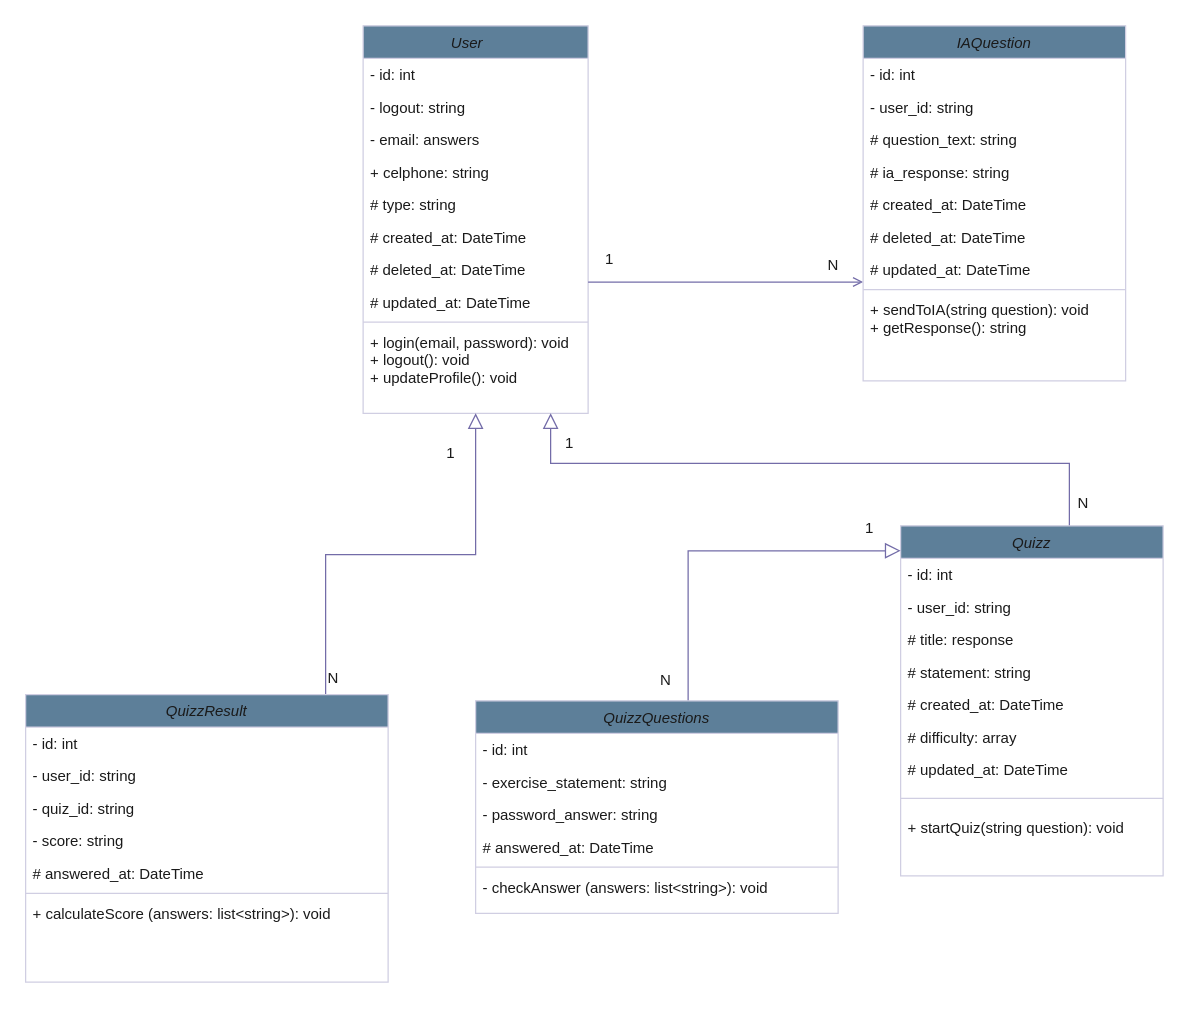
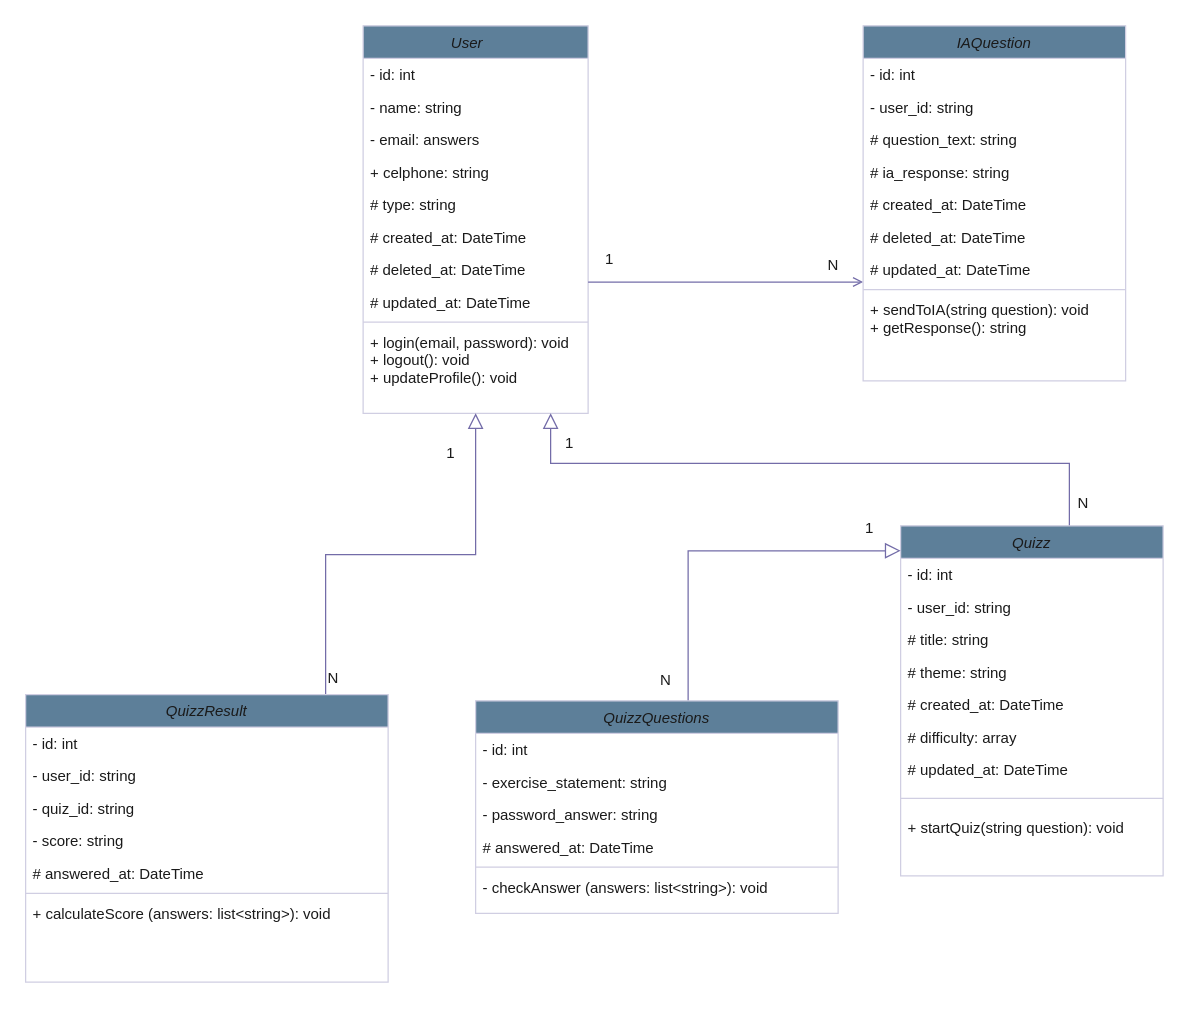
(427, 108) -> (421, 108)
(969, 640) -> (959, 640)
(980, 673) -> (963, 673)
